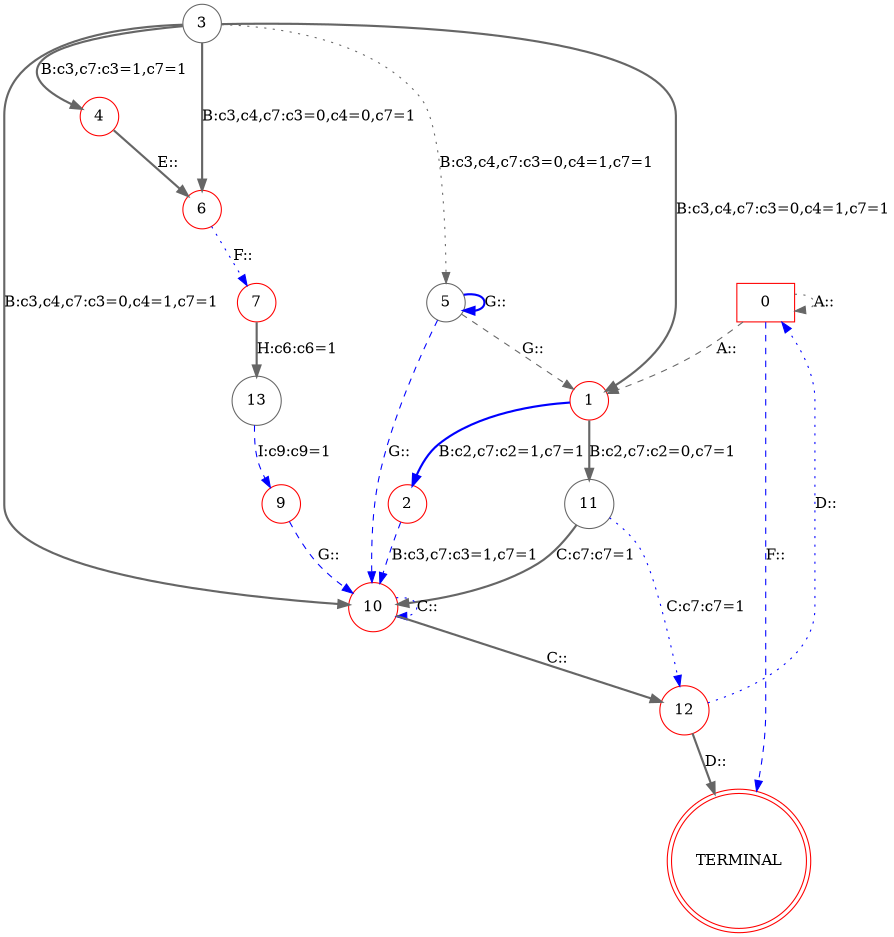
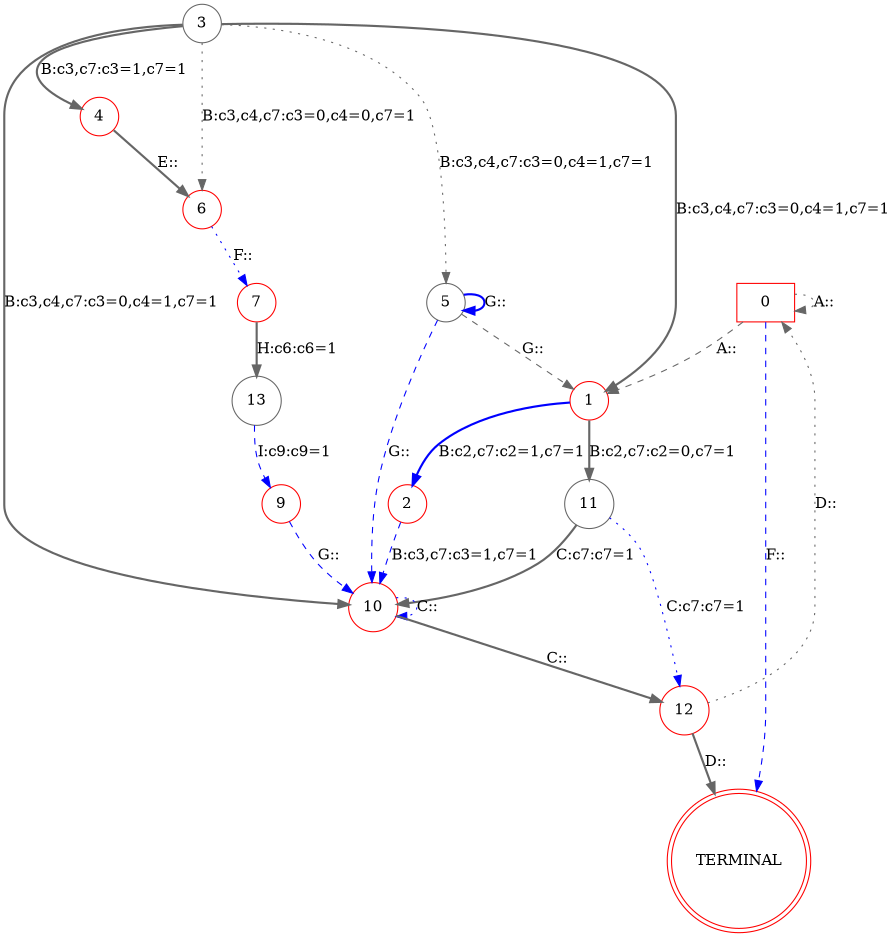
(202, 111) -> (202, 111)
(815, 543) -> (815, 543)
